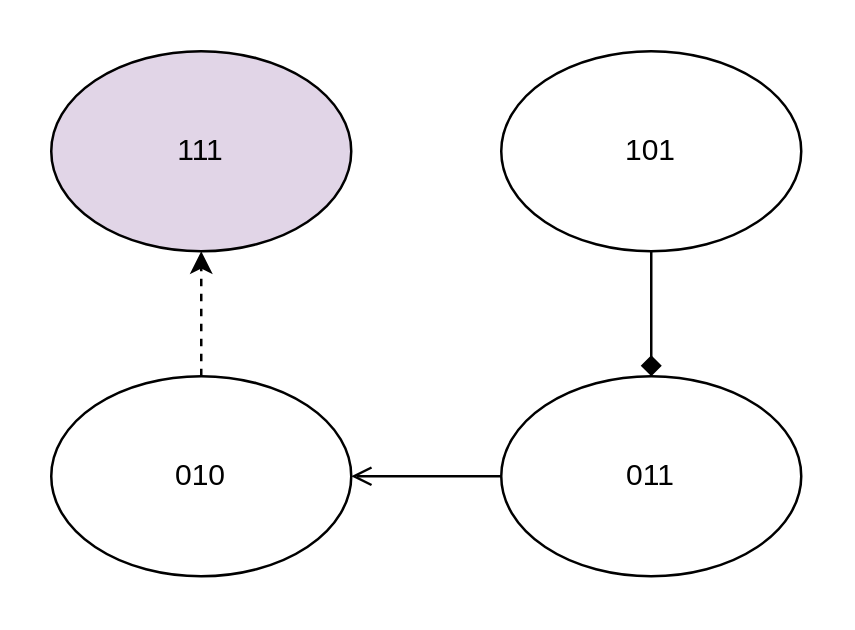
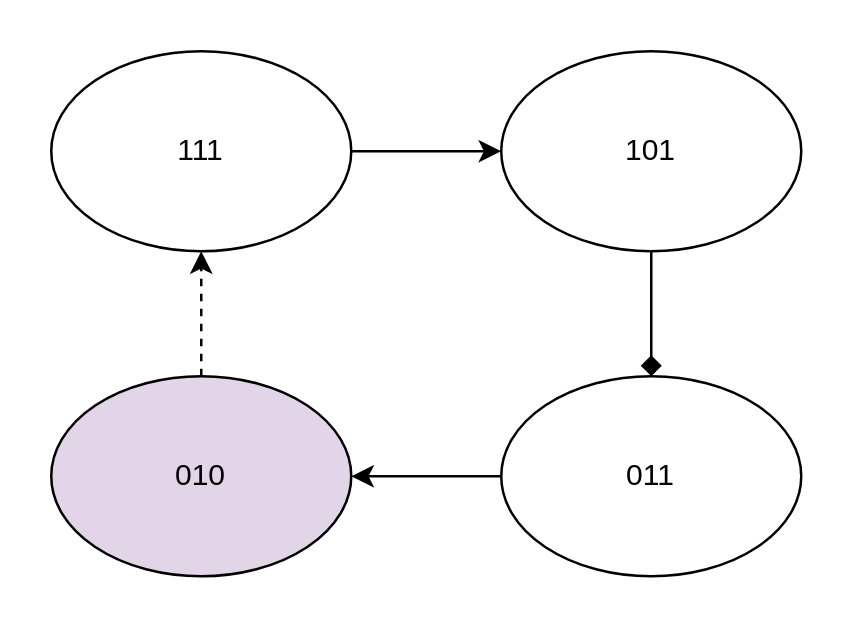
(201, 151) -> (201, 151)
none -> (418, 151)
(201, 476) -> (201, 476)
(365, 476) -> (369, 476)
